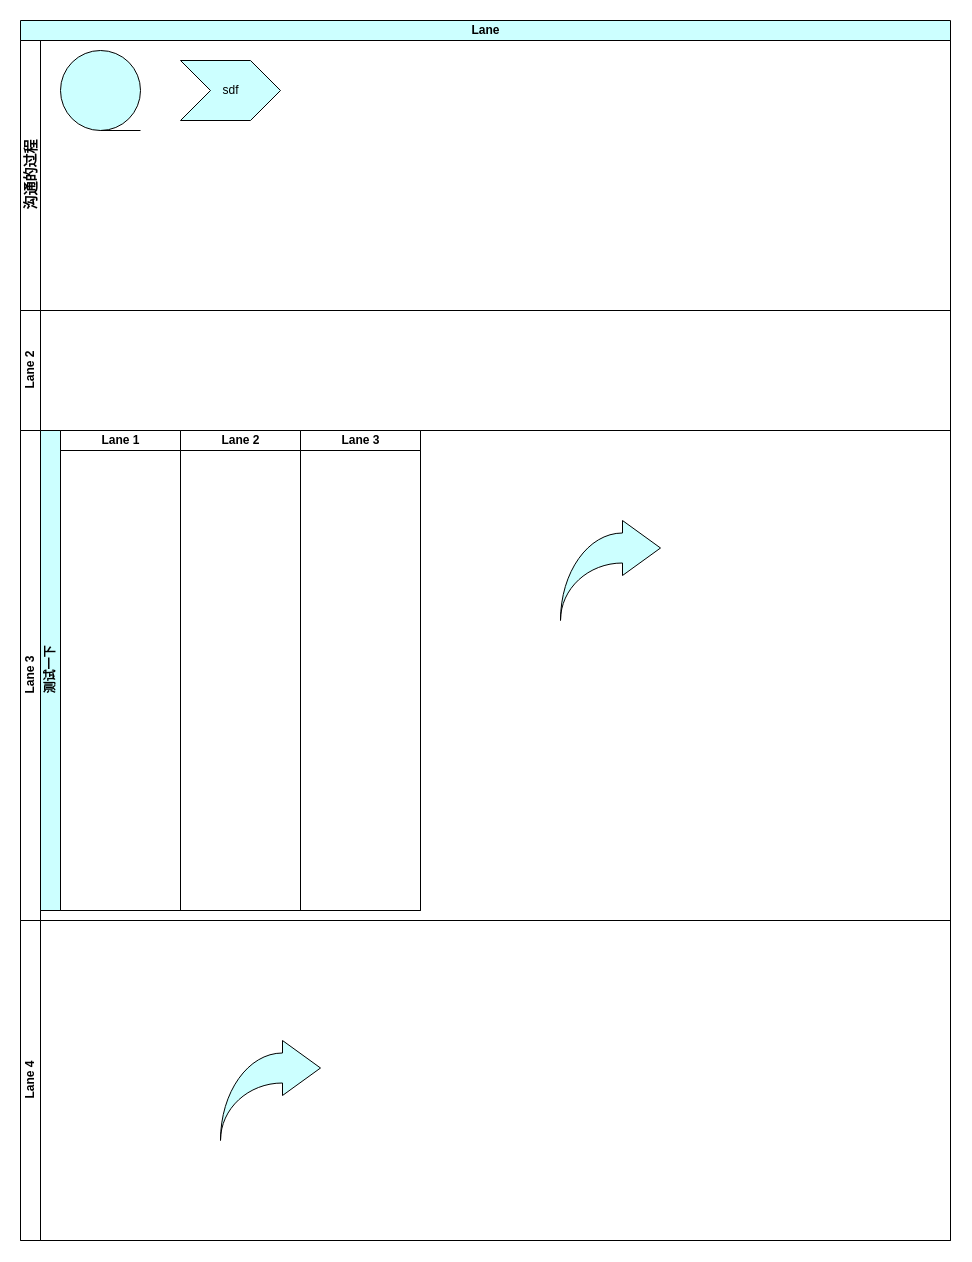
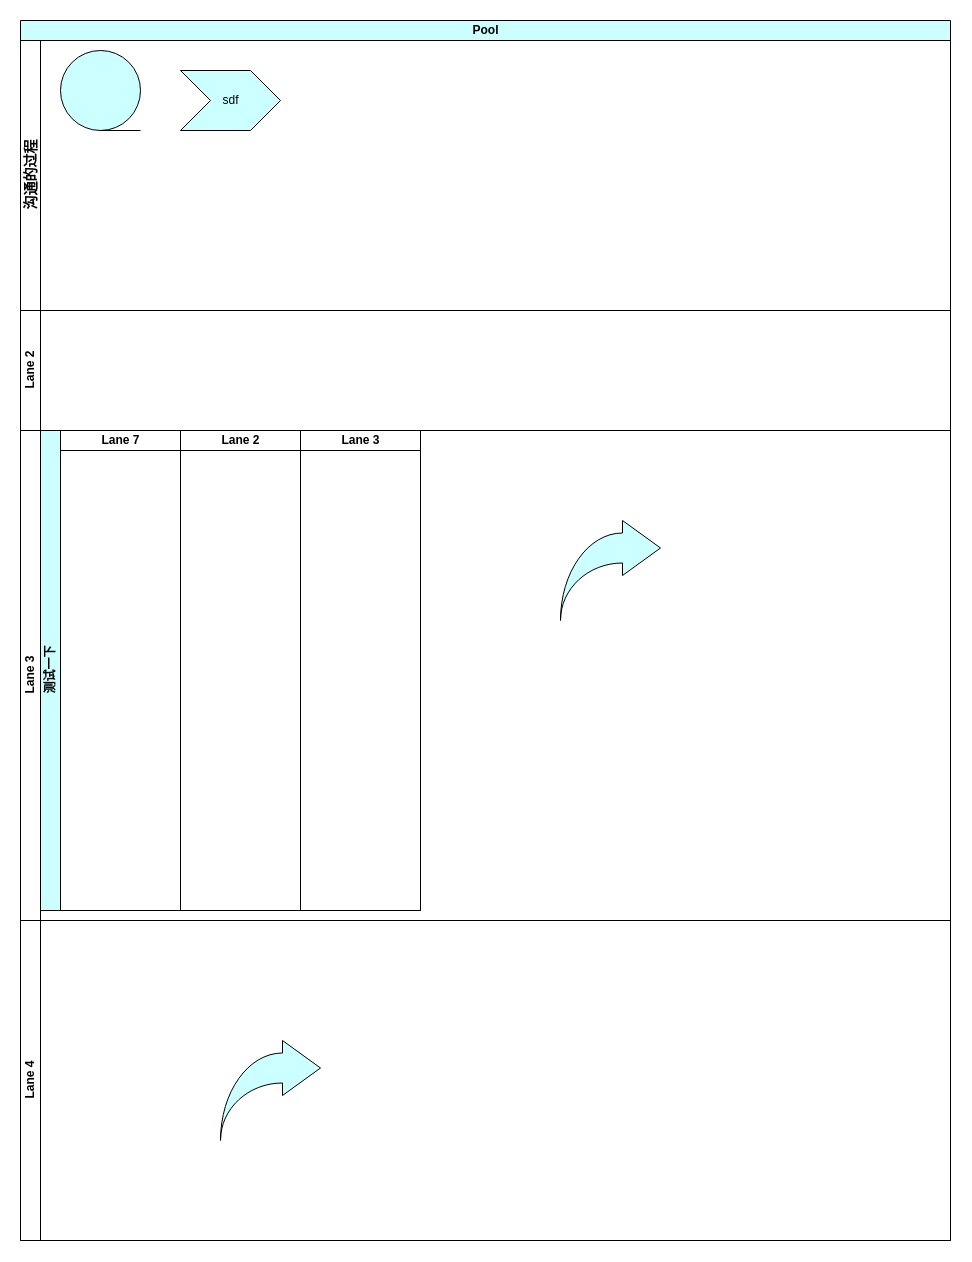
(486, 31) -> (486, 31)
(231, 91) -> (231, 101)
(121, 441) -> (121, 441)
